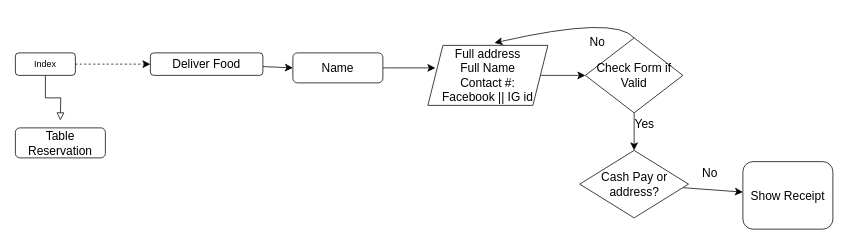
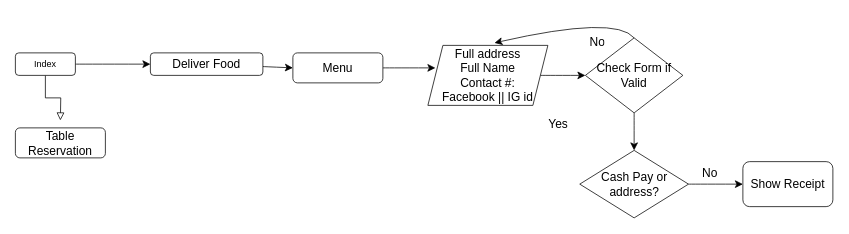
(110, 64) -> (110, 64)
(338, 68) -> (338, 68)
(645, 124) -> (559, 124)
(788, 195) -> (788, 184)
